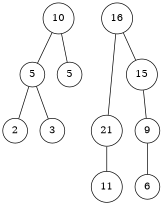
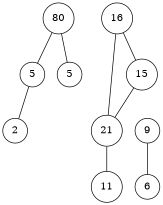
(59, 18) -> (59, 18)
(145, 104) -> (124, 103)
(52, 131) -> none
